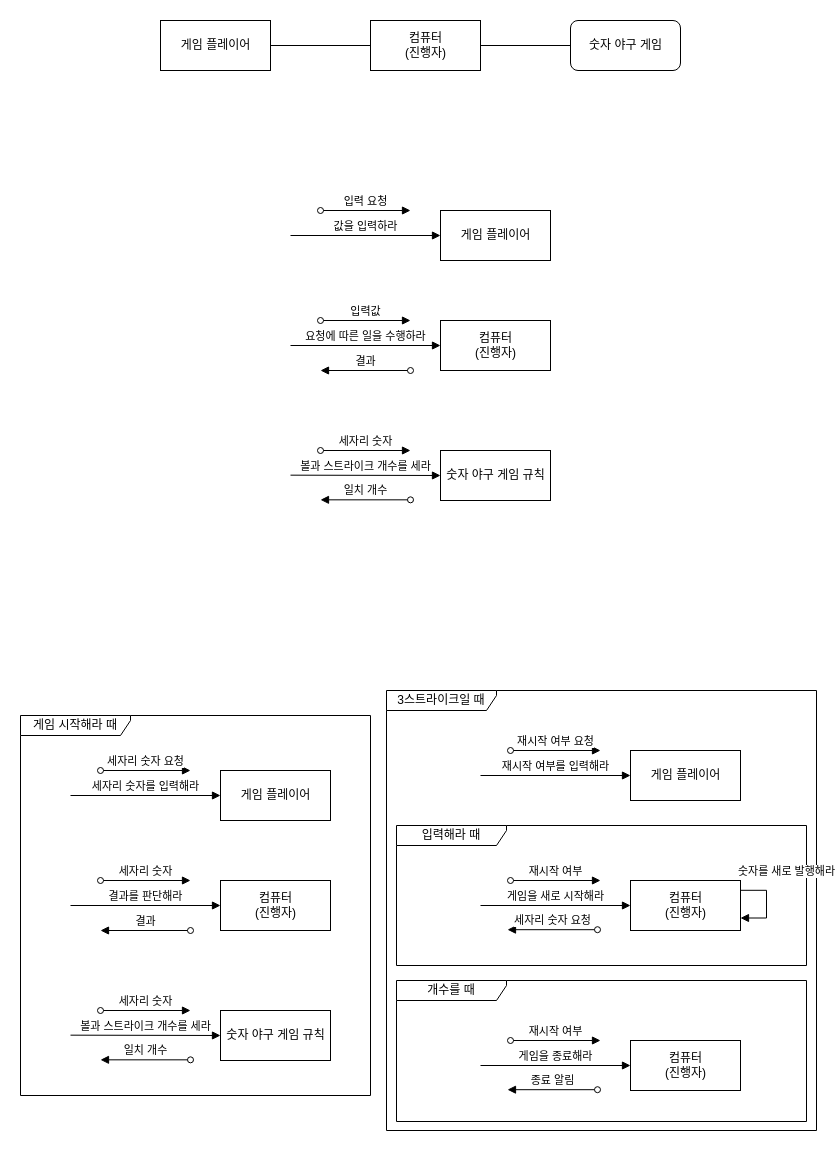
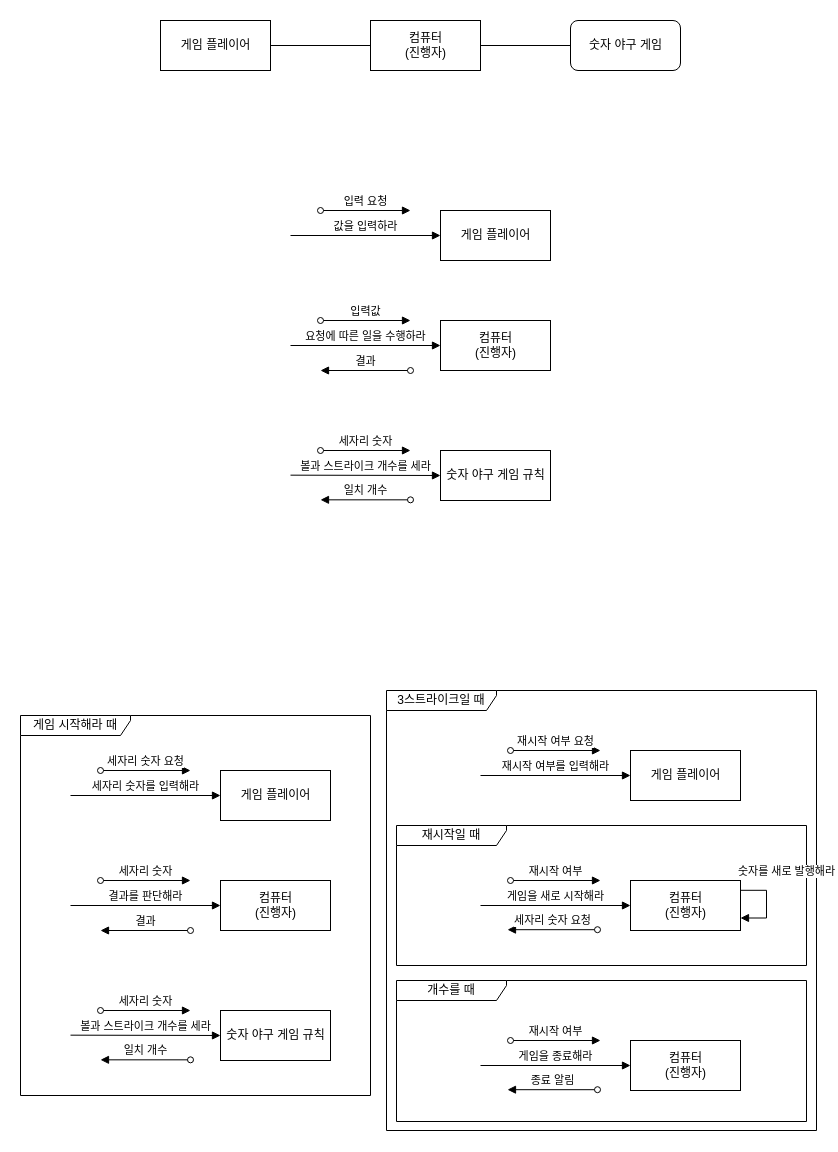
(452, 836) -> (452, 836)
